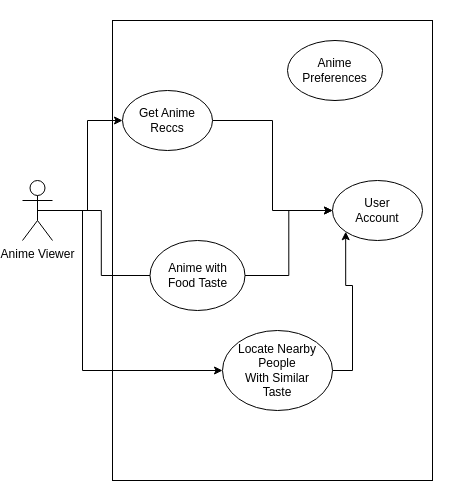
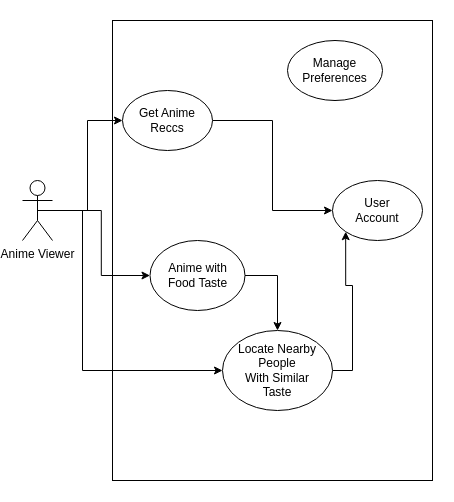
(335, 71) -> (335, 71)
(289, 251) -> (278, 299)
(145, 276) -> (142, 276)
